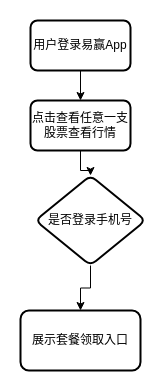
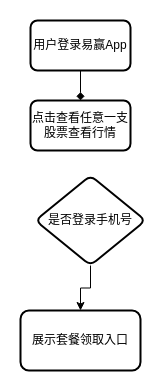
(81, 92) -> (81, 92)
(81, 166) -> none
